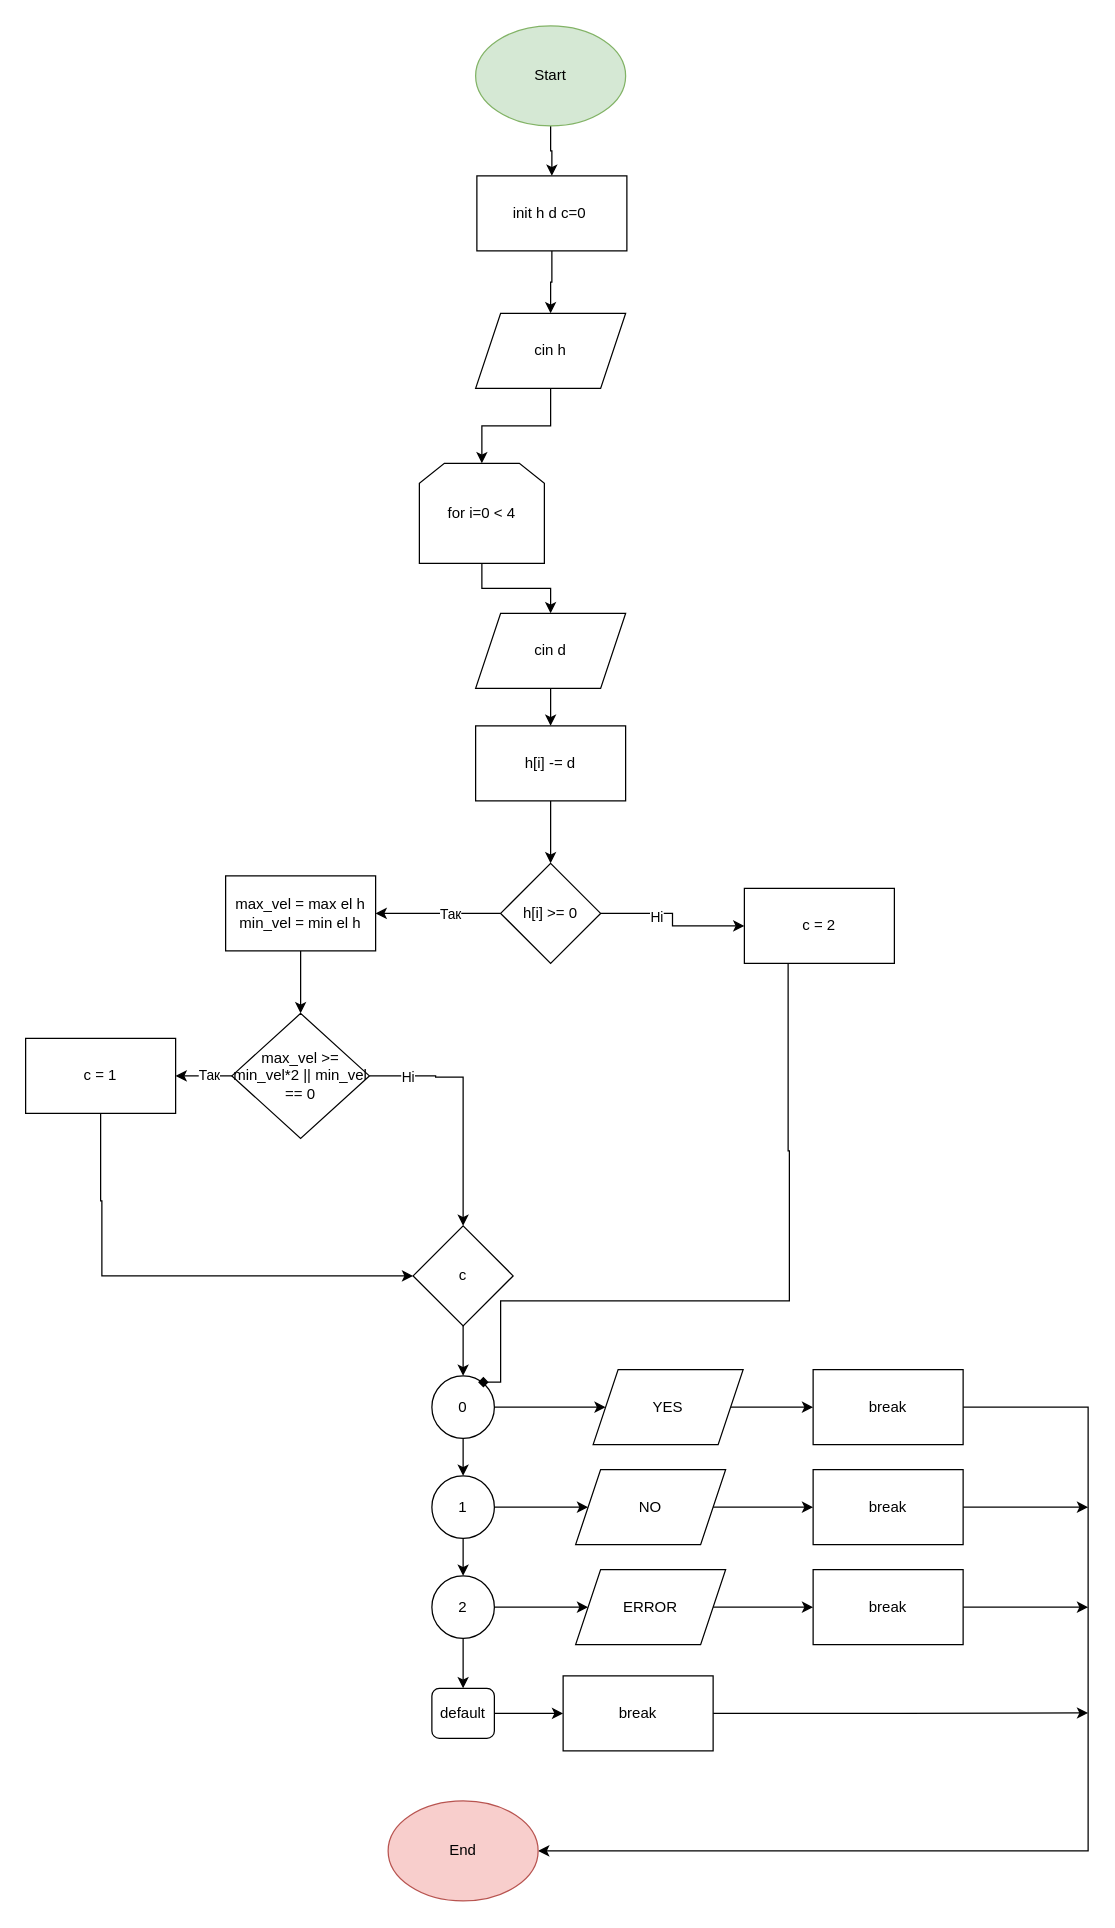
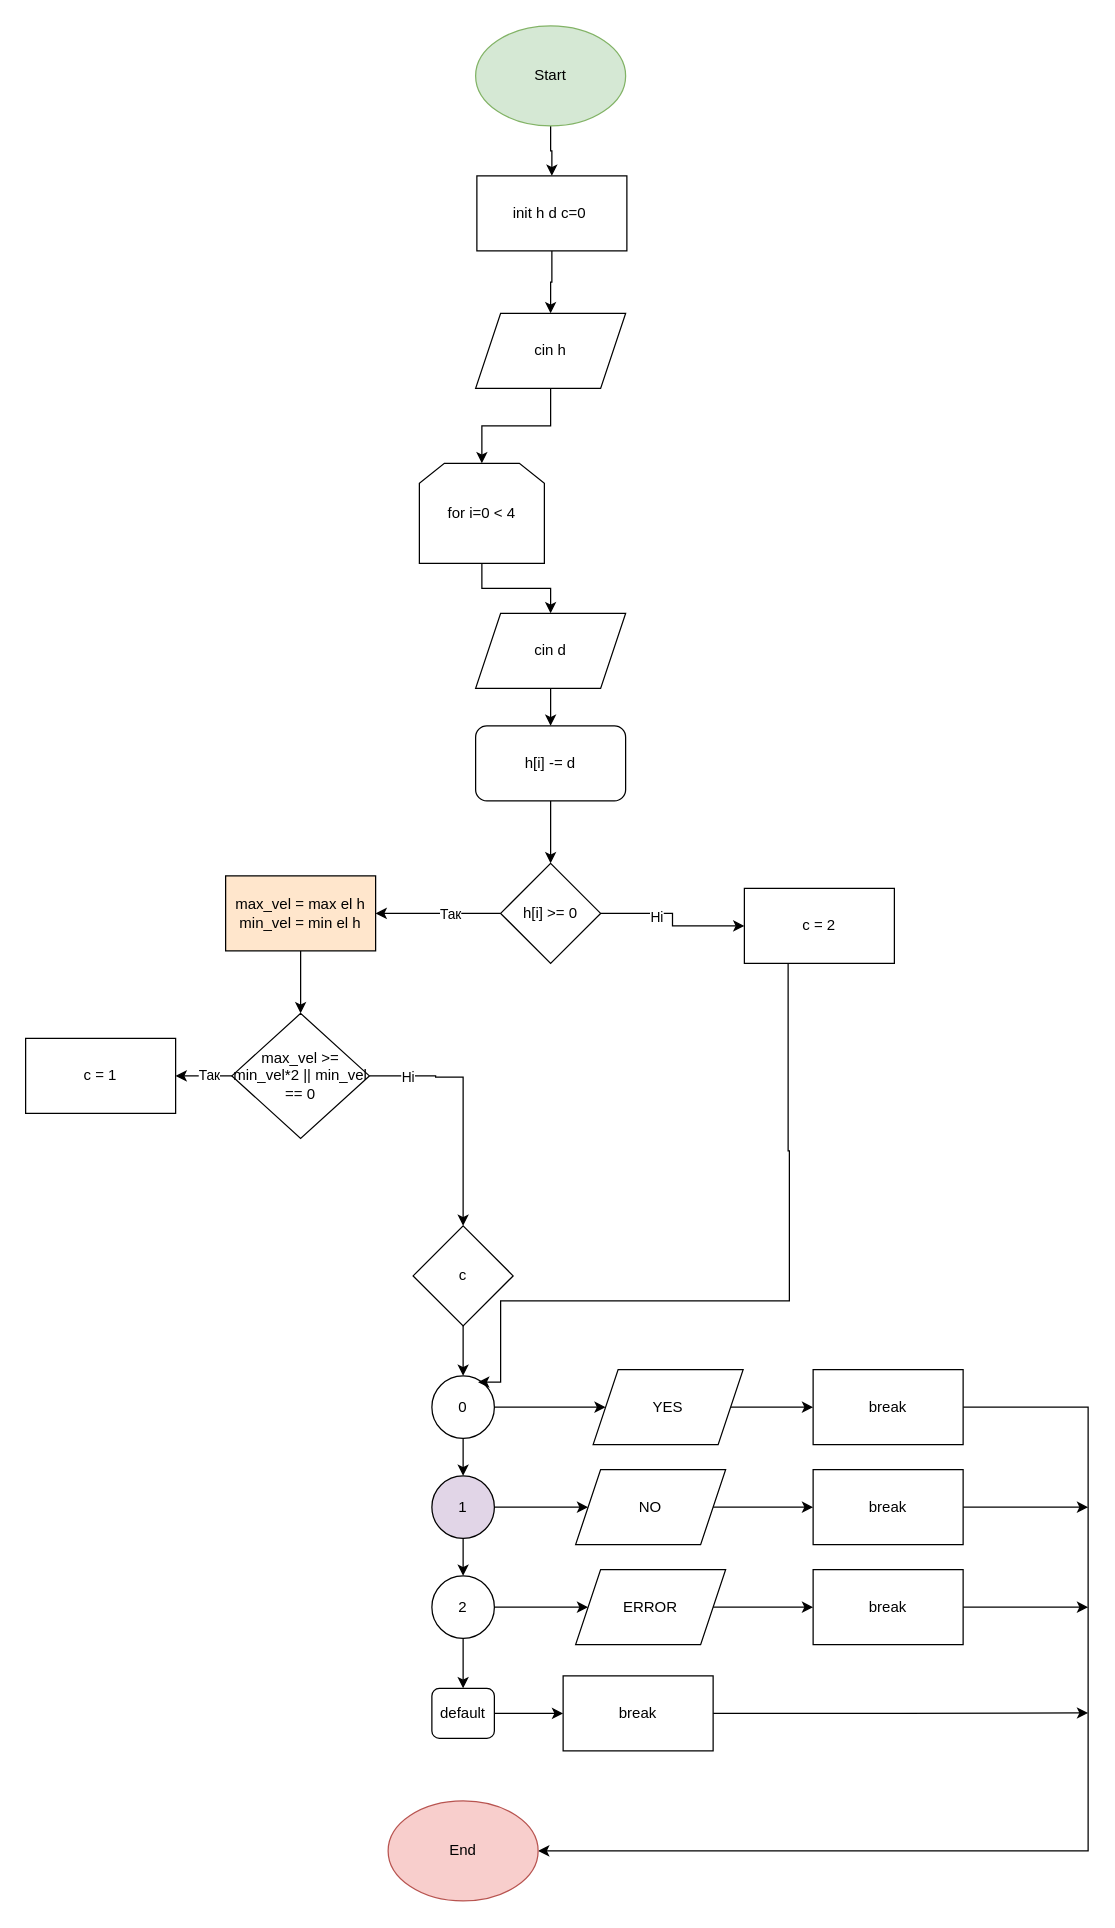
(551, 763) -> (551, 763)
(301, 913) -> (301, 913)
(172, 1276) -> none
(489, 1382) -> (488, 1382)
(463, 1507) -> (463, 1507)
